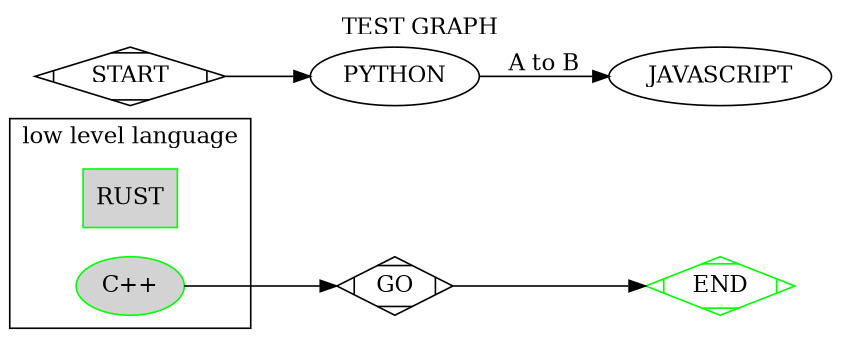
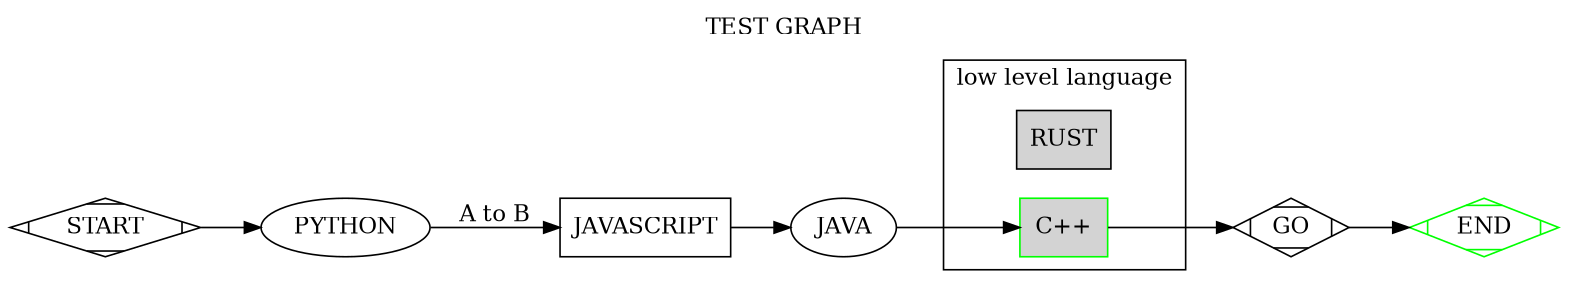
(720, 76) -> (645, 228)
(130, 198) -> (1064, 140)
none -> (844, 228)
(130, 286) -> (1064, 228)
